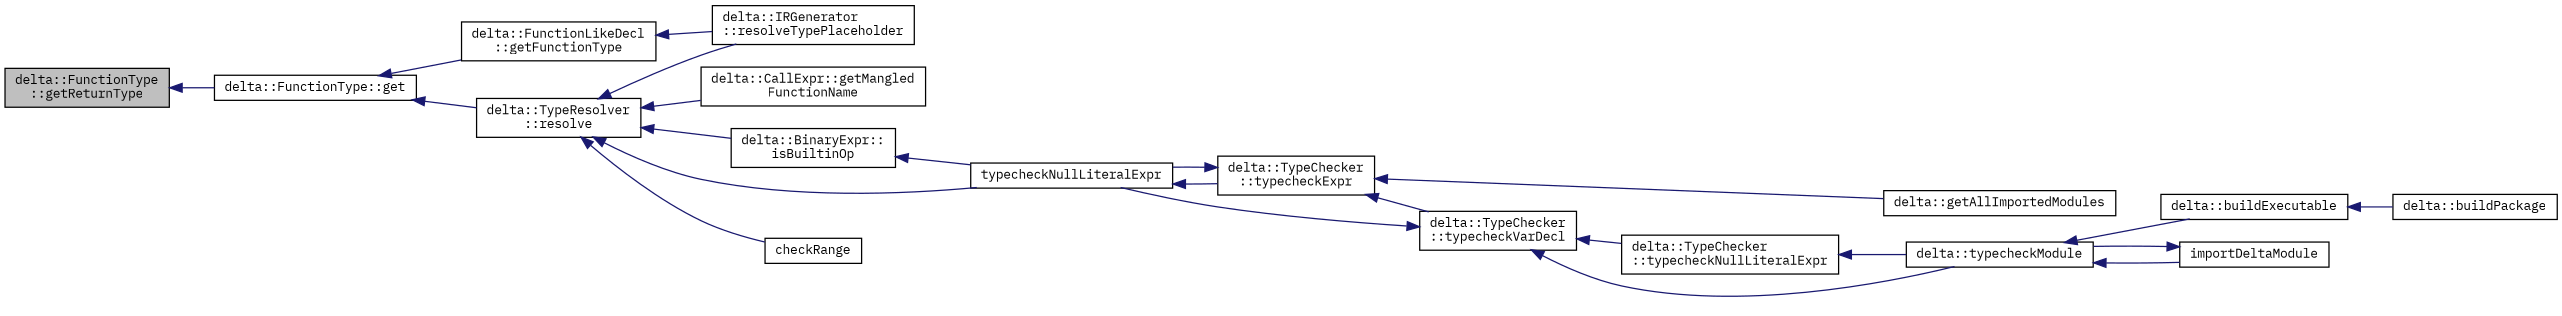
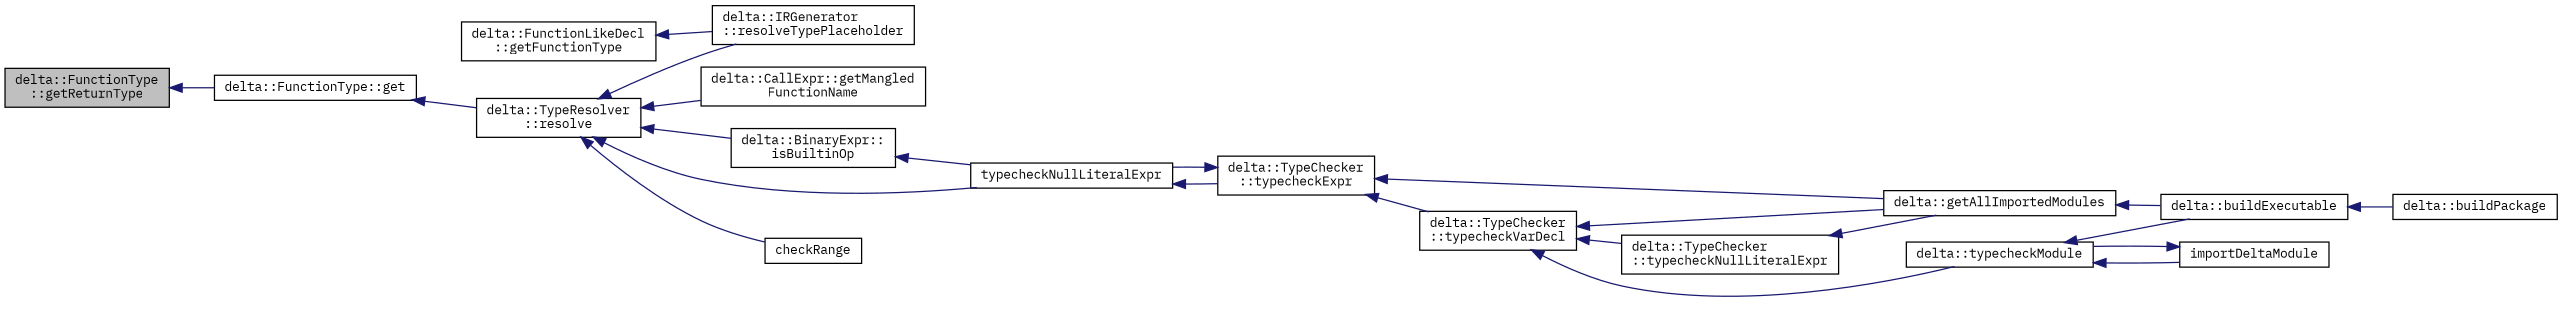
(426, 67) -> none
none -> (2145, 205)
(1263, 213) -> (1737, 218)
(1879, 255) -> (1889, 224)
